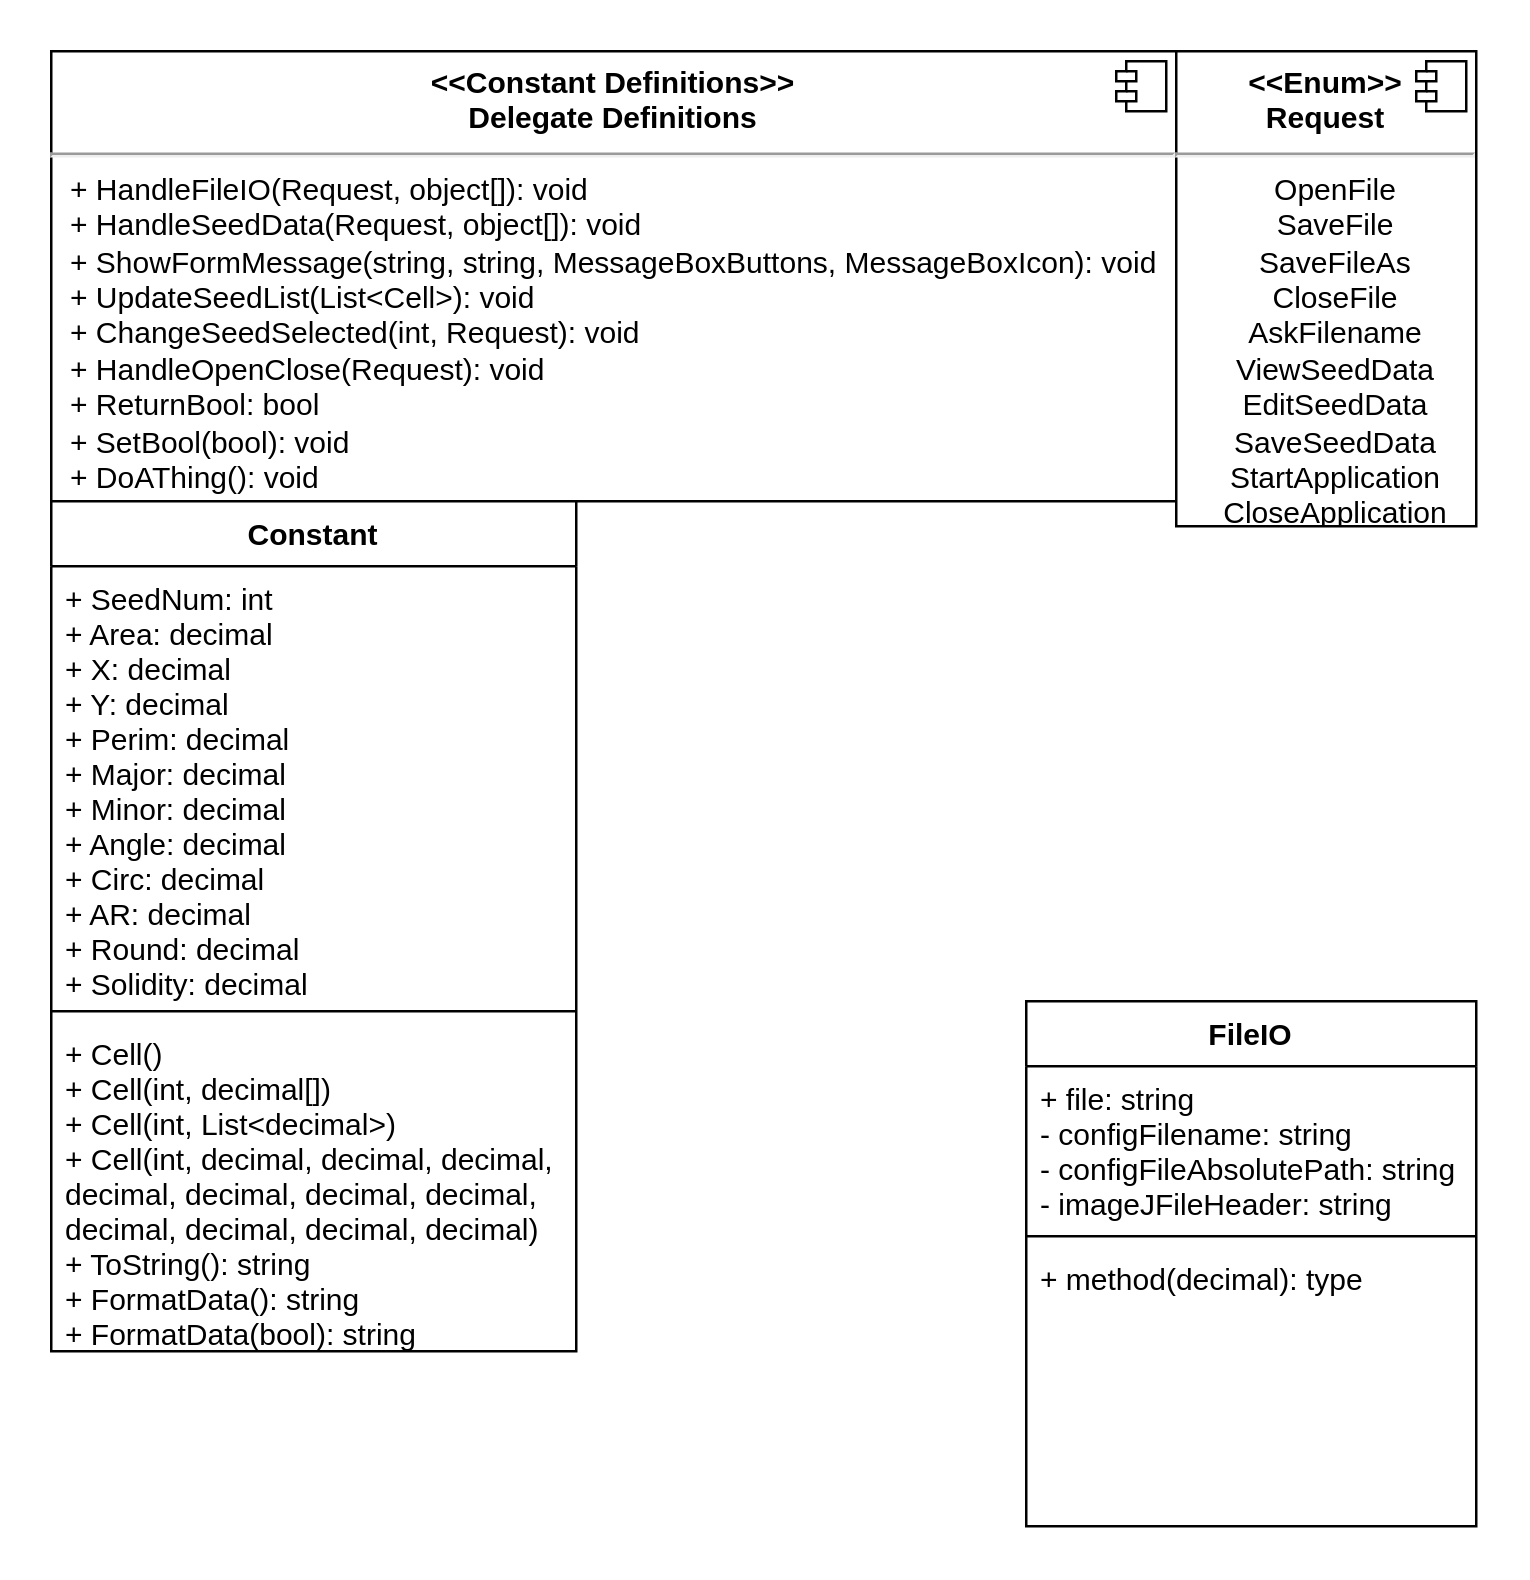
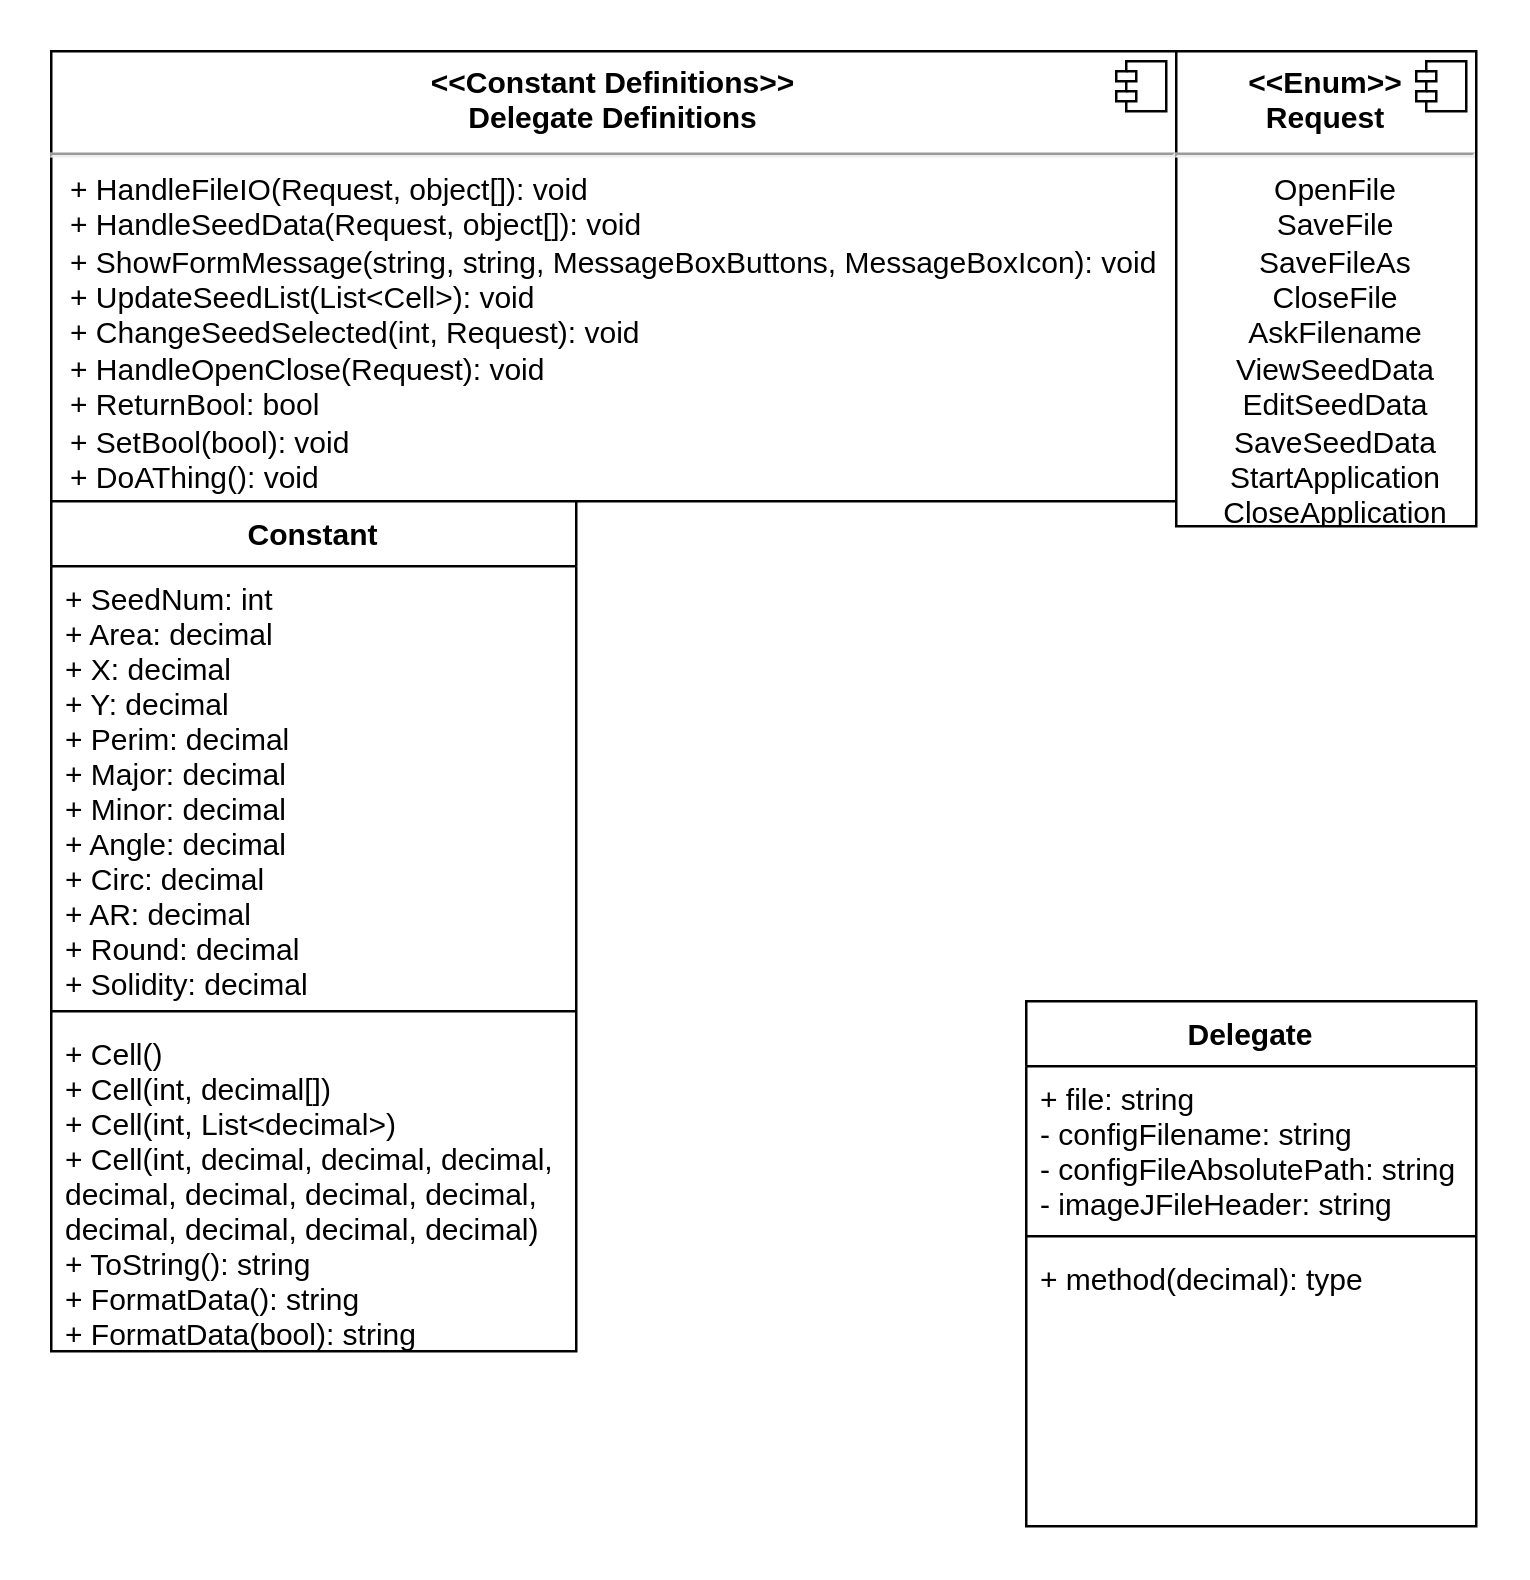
(1250, 1035) -> (1250, 1035)
